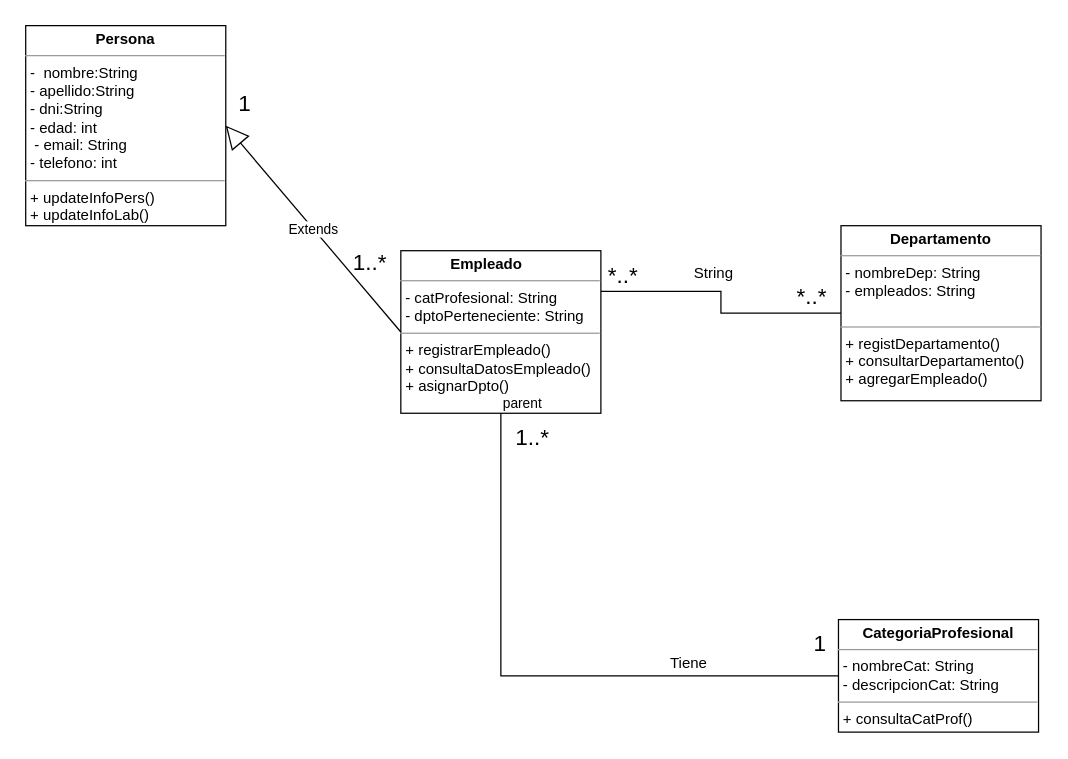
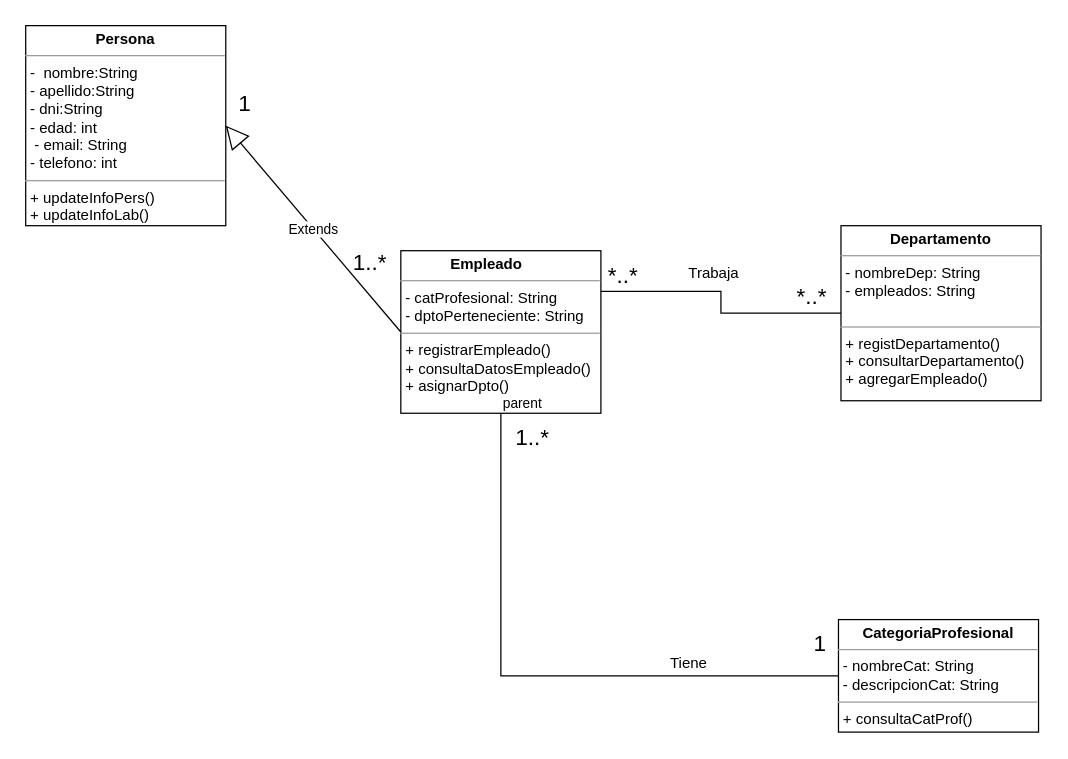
(714, 273) -> (714, 273)
